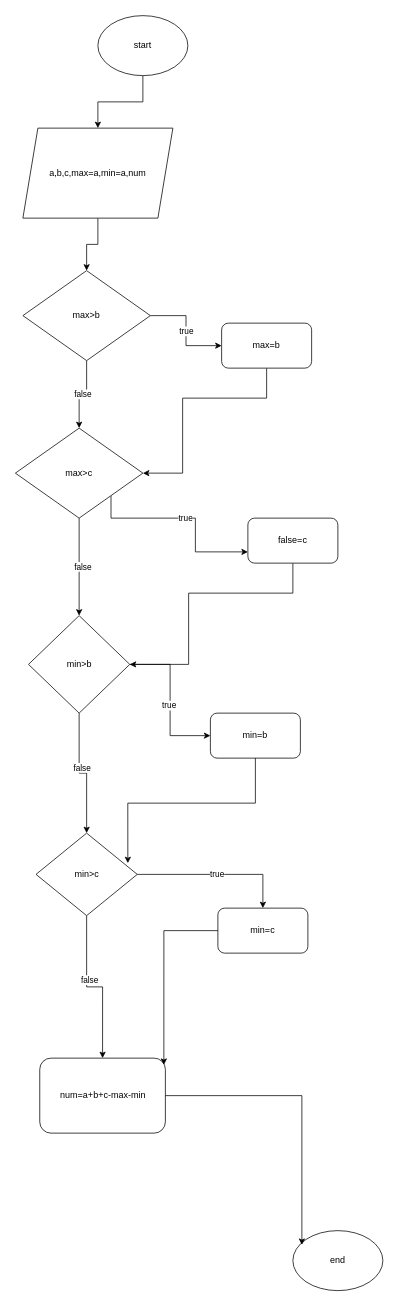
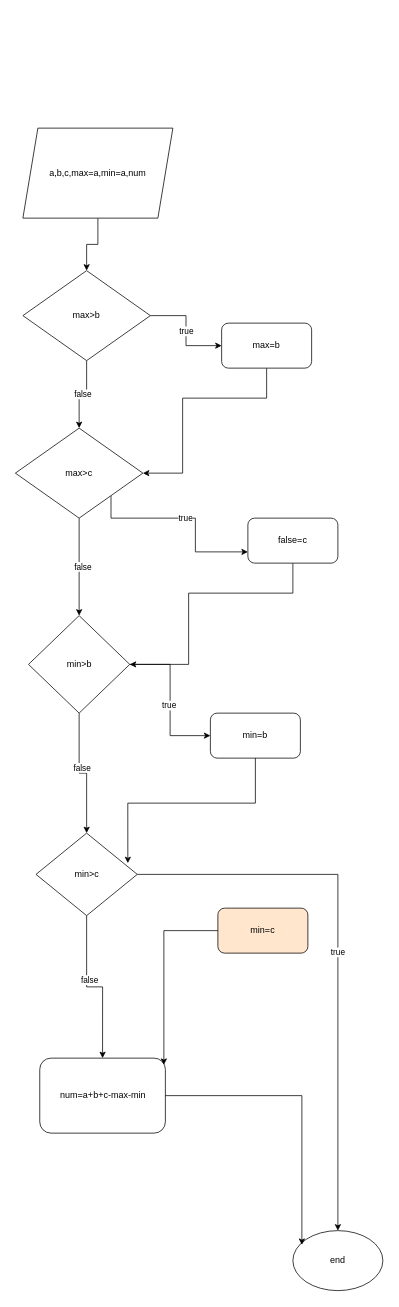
(143, 45) -> none
(143, 102) -> none
(216, 874) -> (301, 874)
(263, 930) -> (263, 930)
